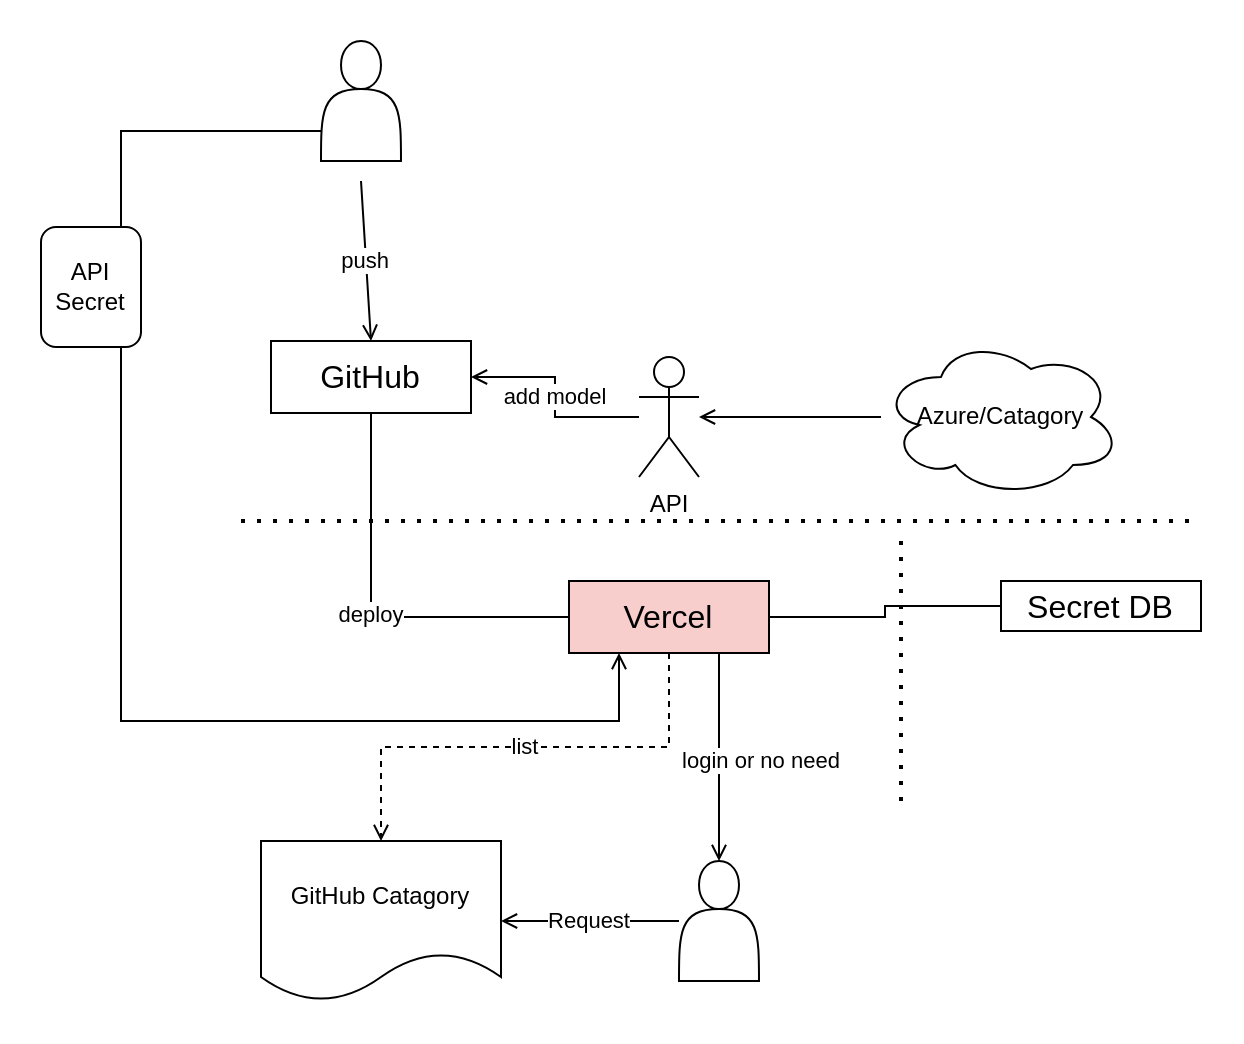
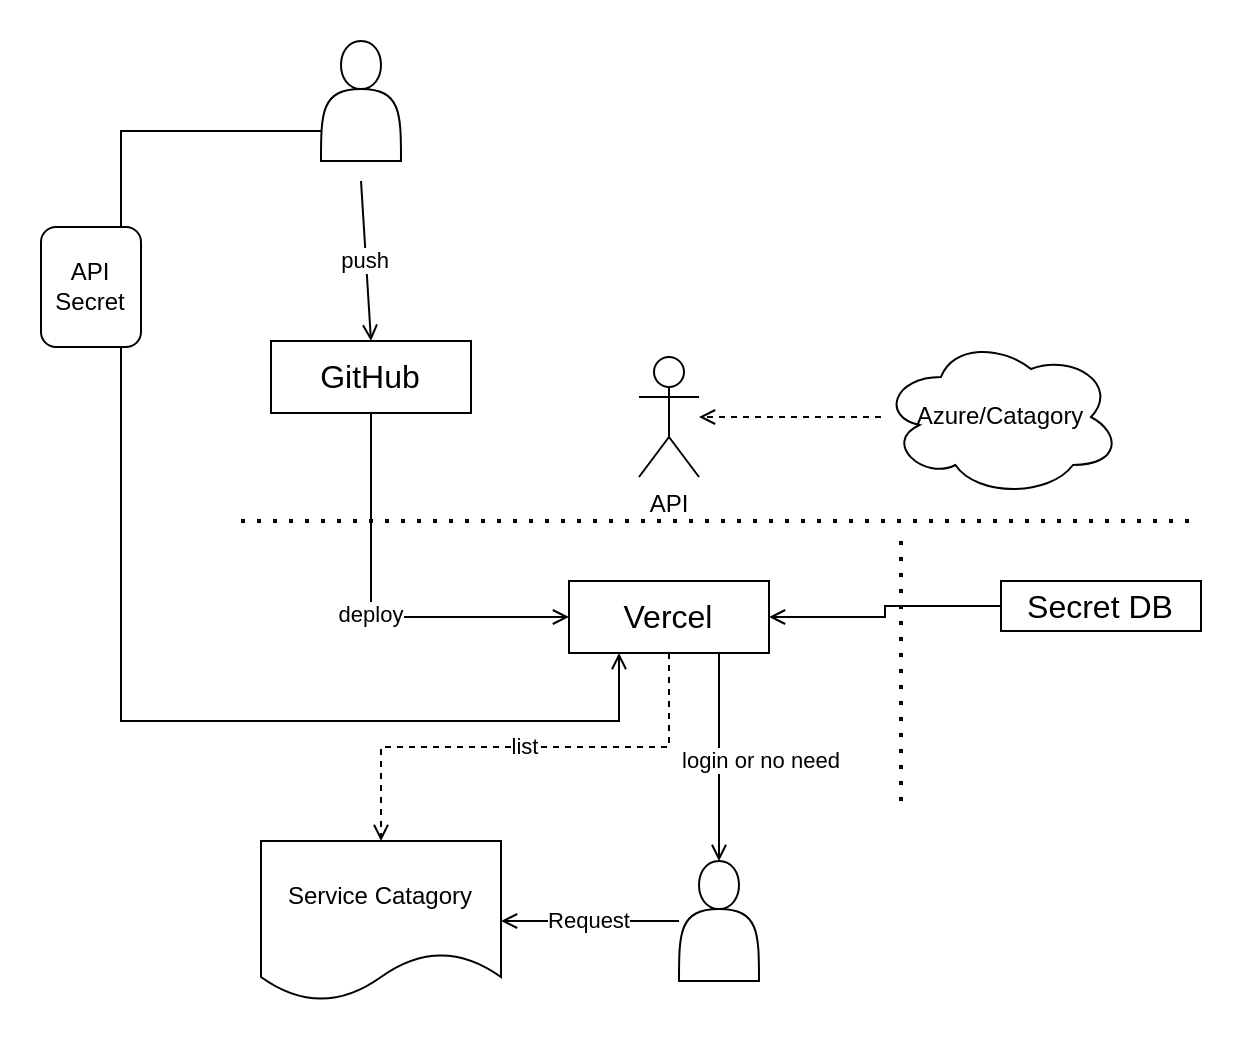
(555, 400) -> none
(790, 417) -> (790, 417)
(562, 617) -> (561, 617)
(669, 617) -> (669, 617)
(775, 617) -> (776, 617)
(381, 897) -> (381, 897)
